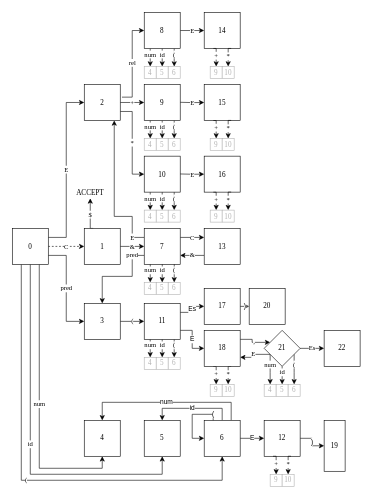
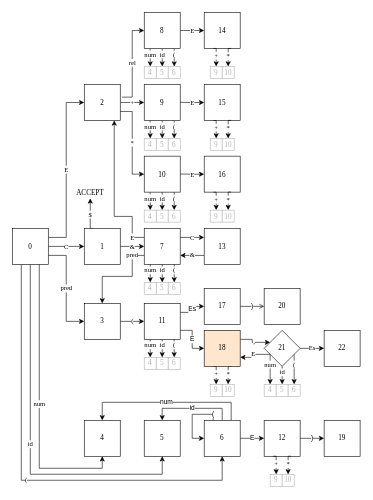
(64, 246) -> (64, 246)
(267, 306) -> (282, 306)
(222, 348) -> (222, 348)
(335, 446) -> (342, 438)
